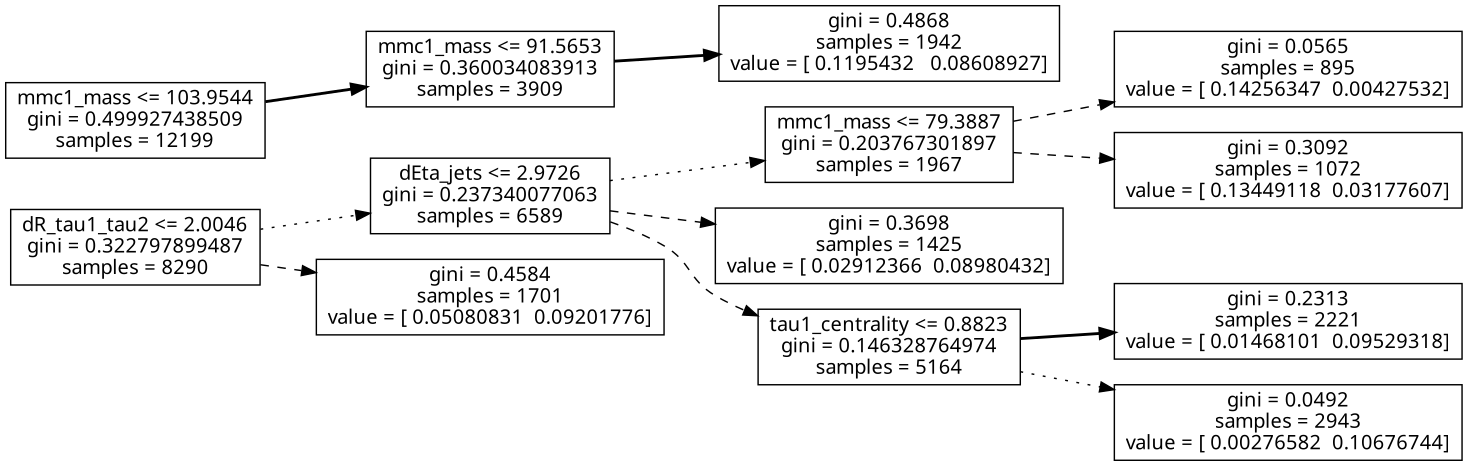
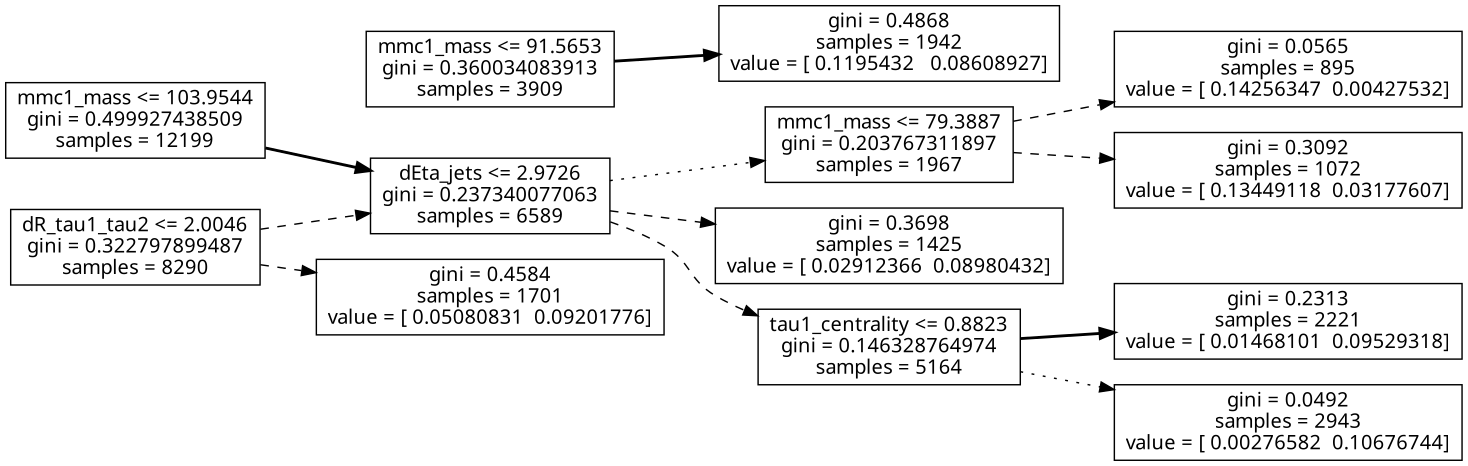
(308, 95) -> (311, 158)
(889, 145) -> (889, 145)
(308, 222) -> (308, 222)
